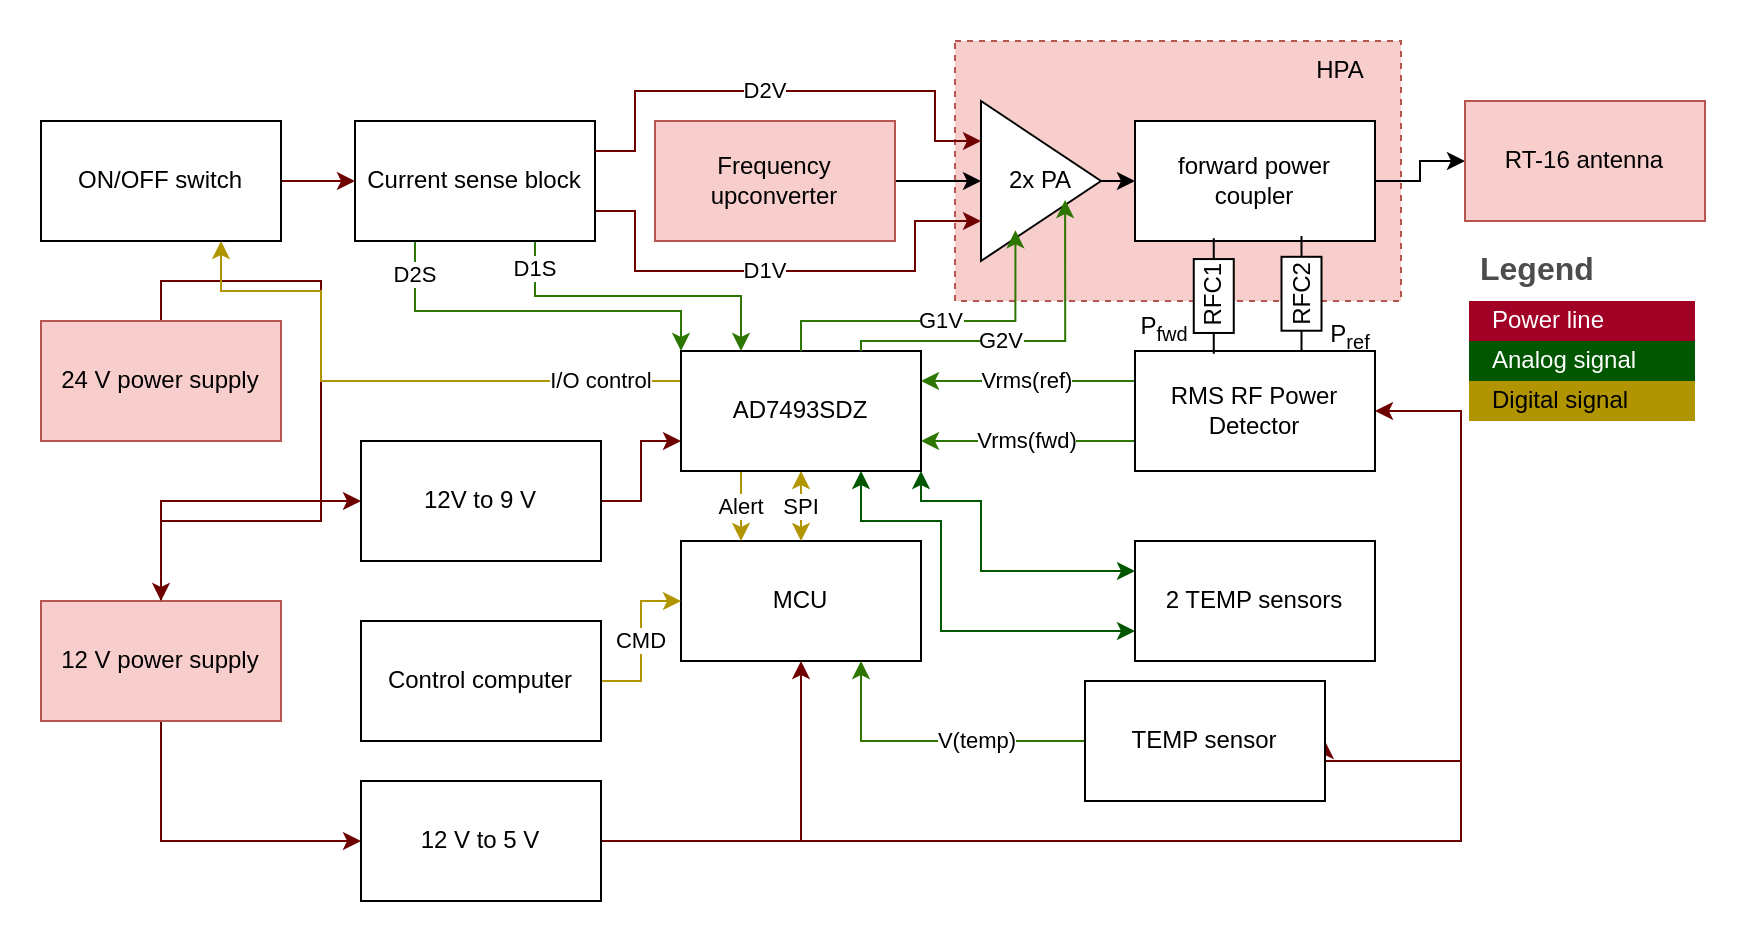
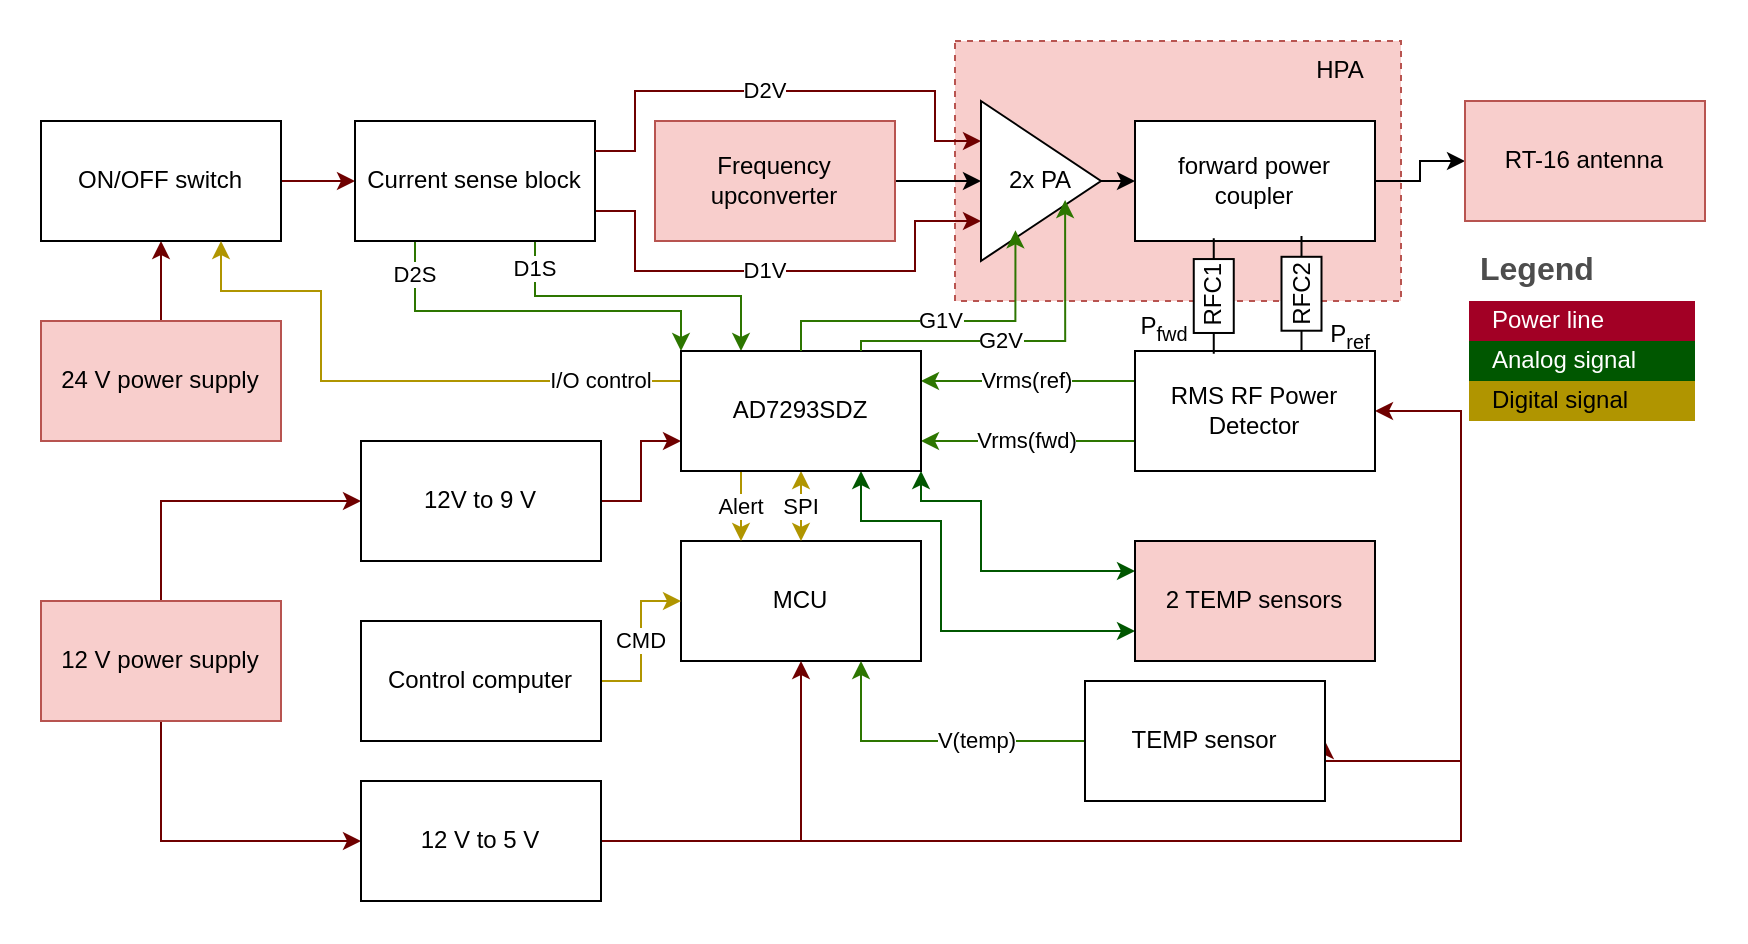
(801, 411) -> (801, 411)
(311, 521) -> (161, 269)
(1255, 601) -> (1255, 601)
